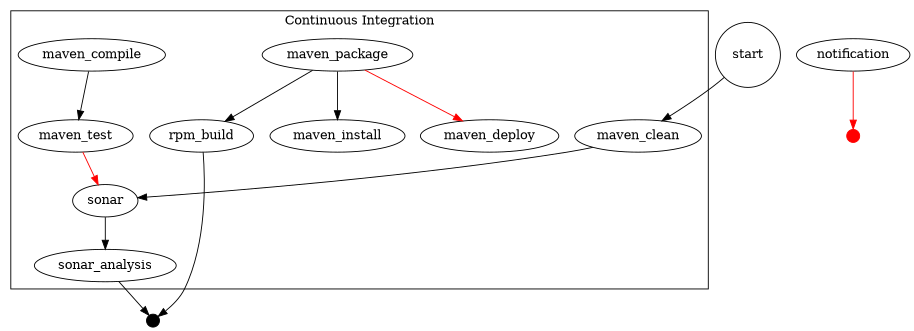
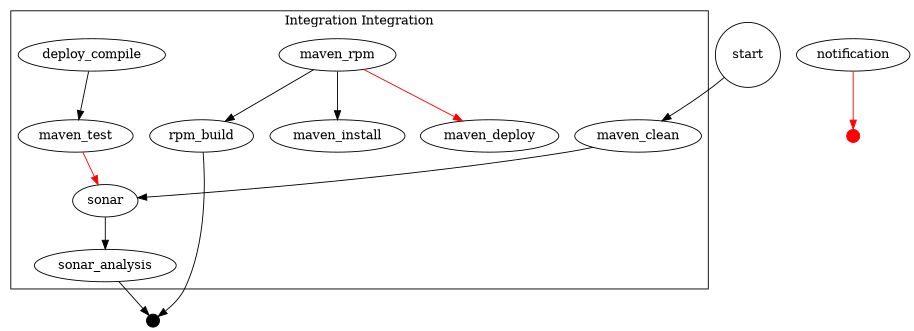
(360, 21) -> (360, 21)
(92, 55) -> (92, 55)
(337, 55) -> (337, 55)
